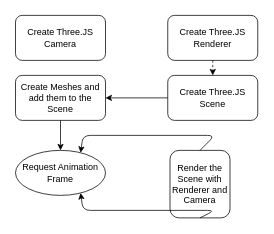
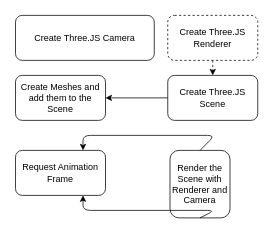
(60, 38) -> (85, 38)
(213, 38) -> (213, 38)
(60, 132) -> none
(60, 173) -> (60, 173)
